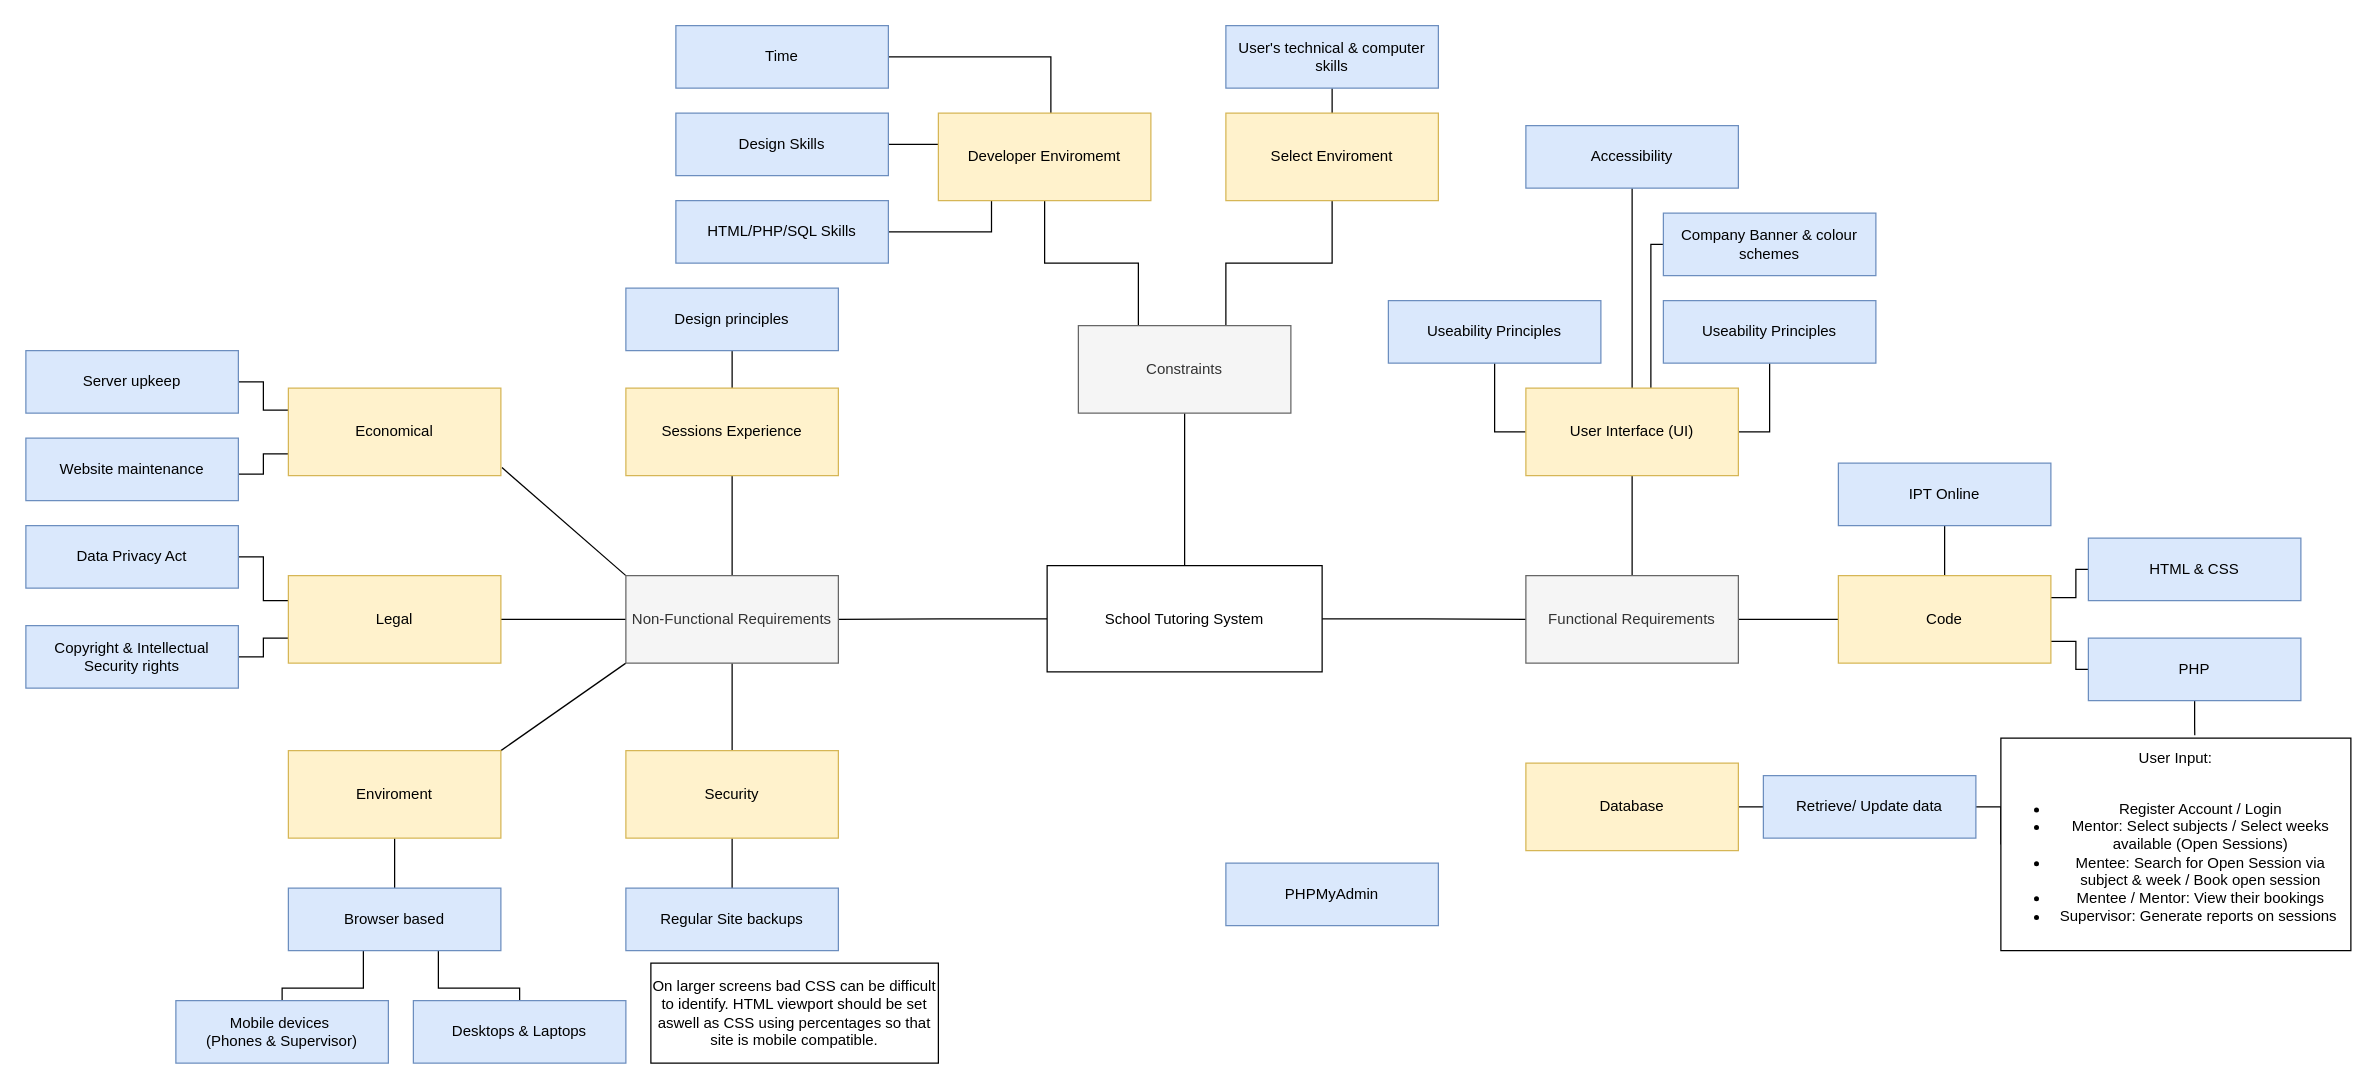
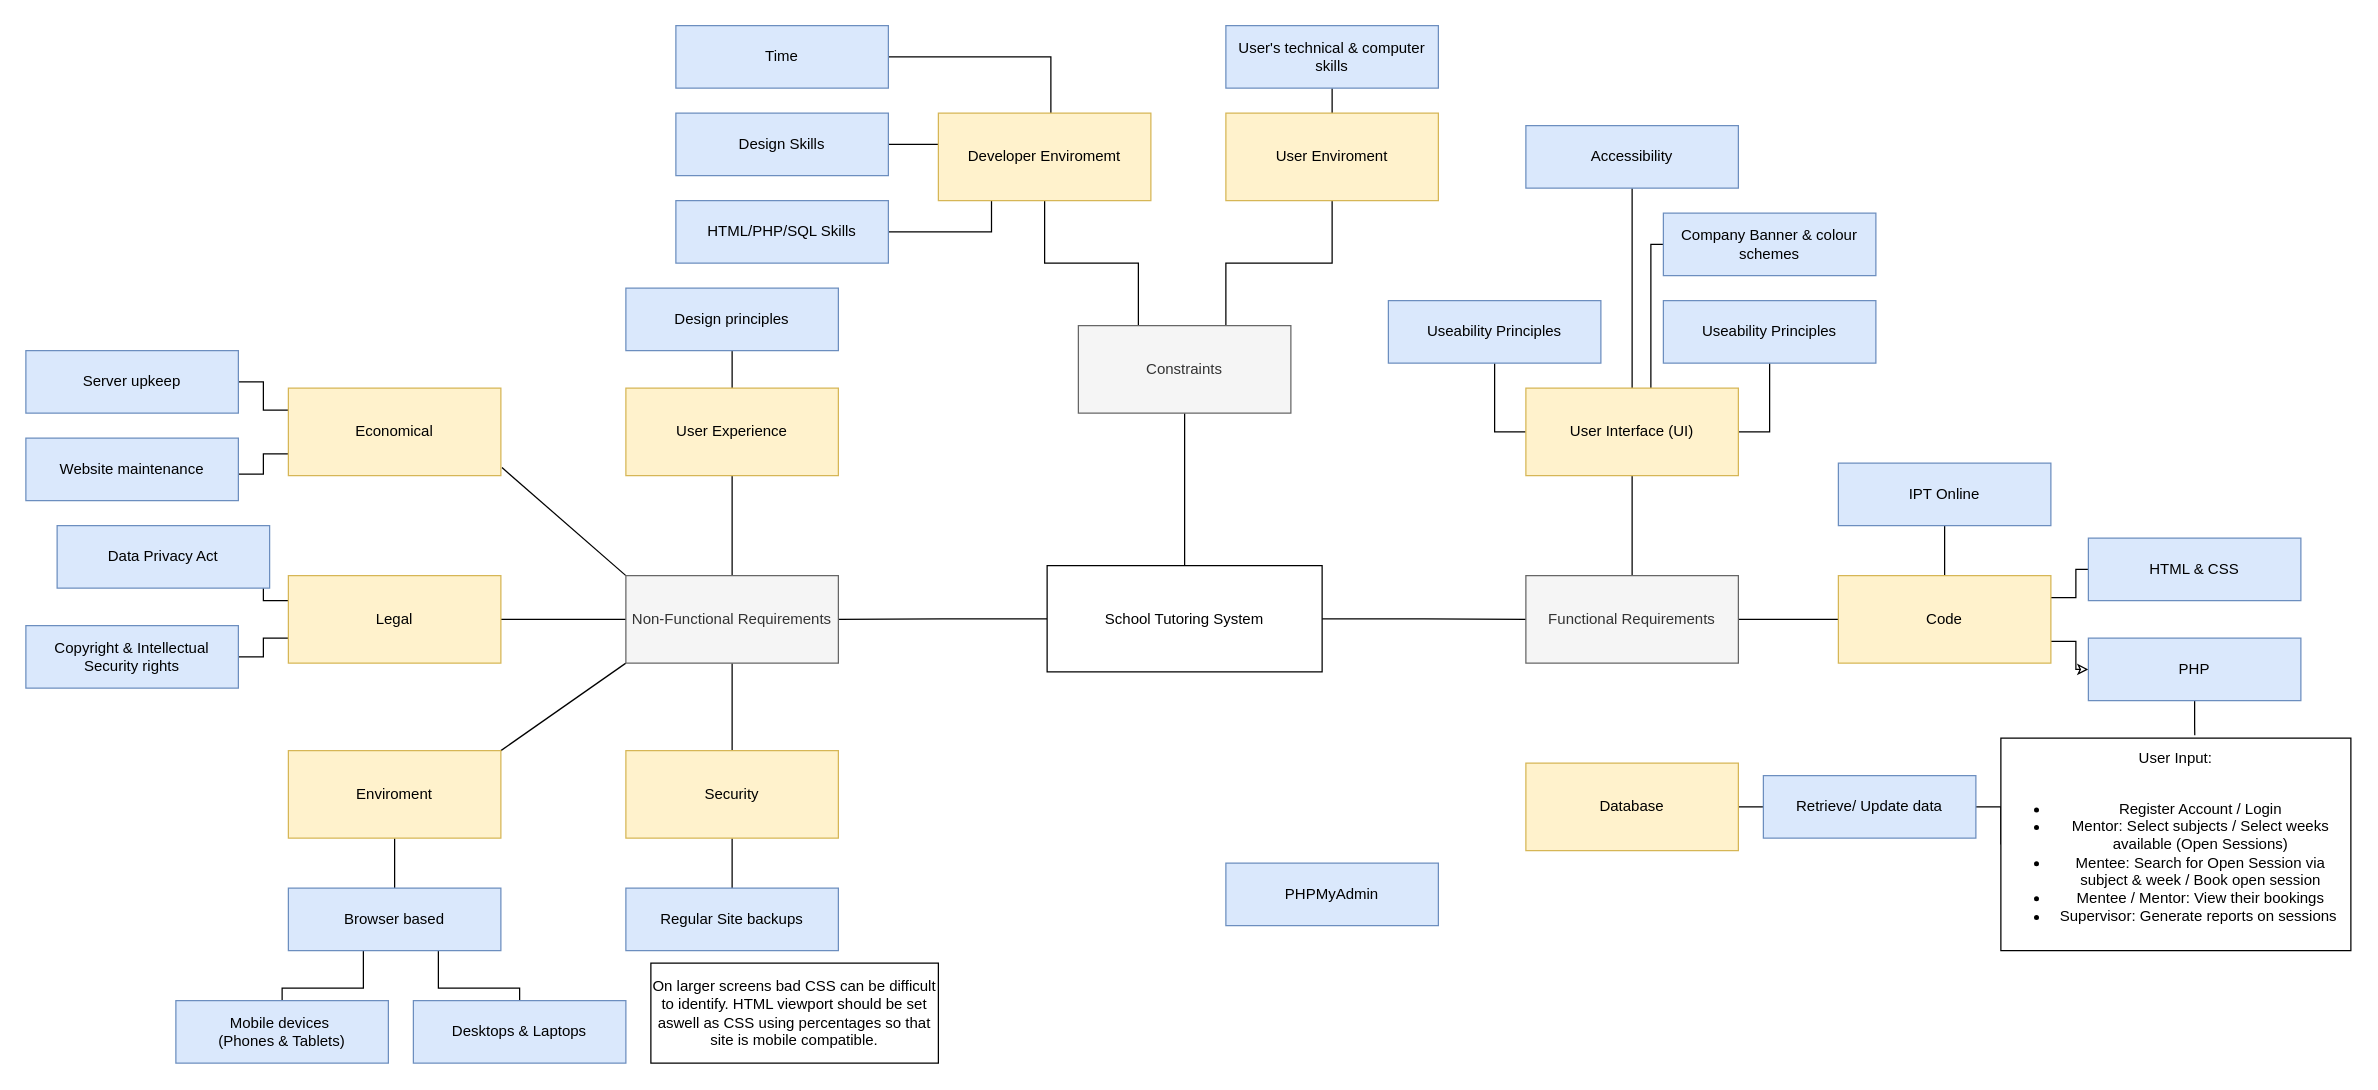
(1332, 157) -> (1332, 157)
(732, 432) -> (732, 432)
(132, 557) -> (163, 557)
(2078, 669) -> (2076, 667)
(282, 1032) -> (282, 1032)
